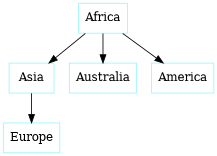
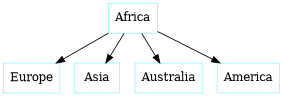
(32, 104) -> (86, 46)
